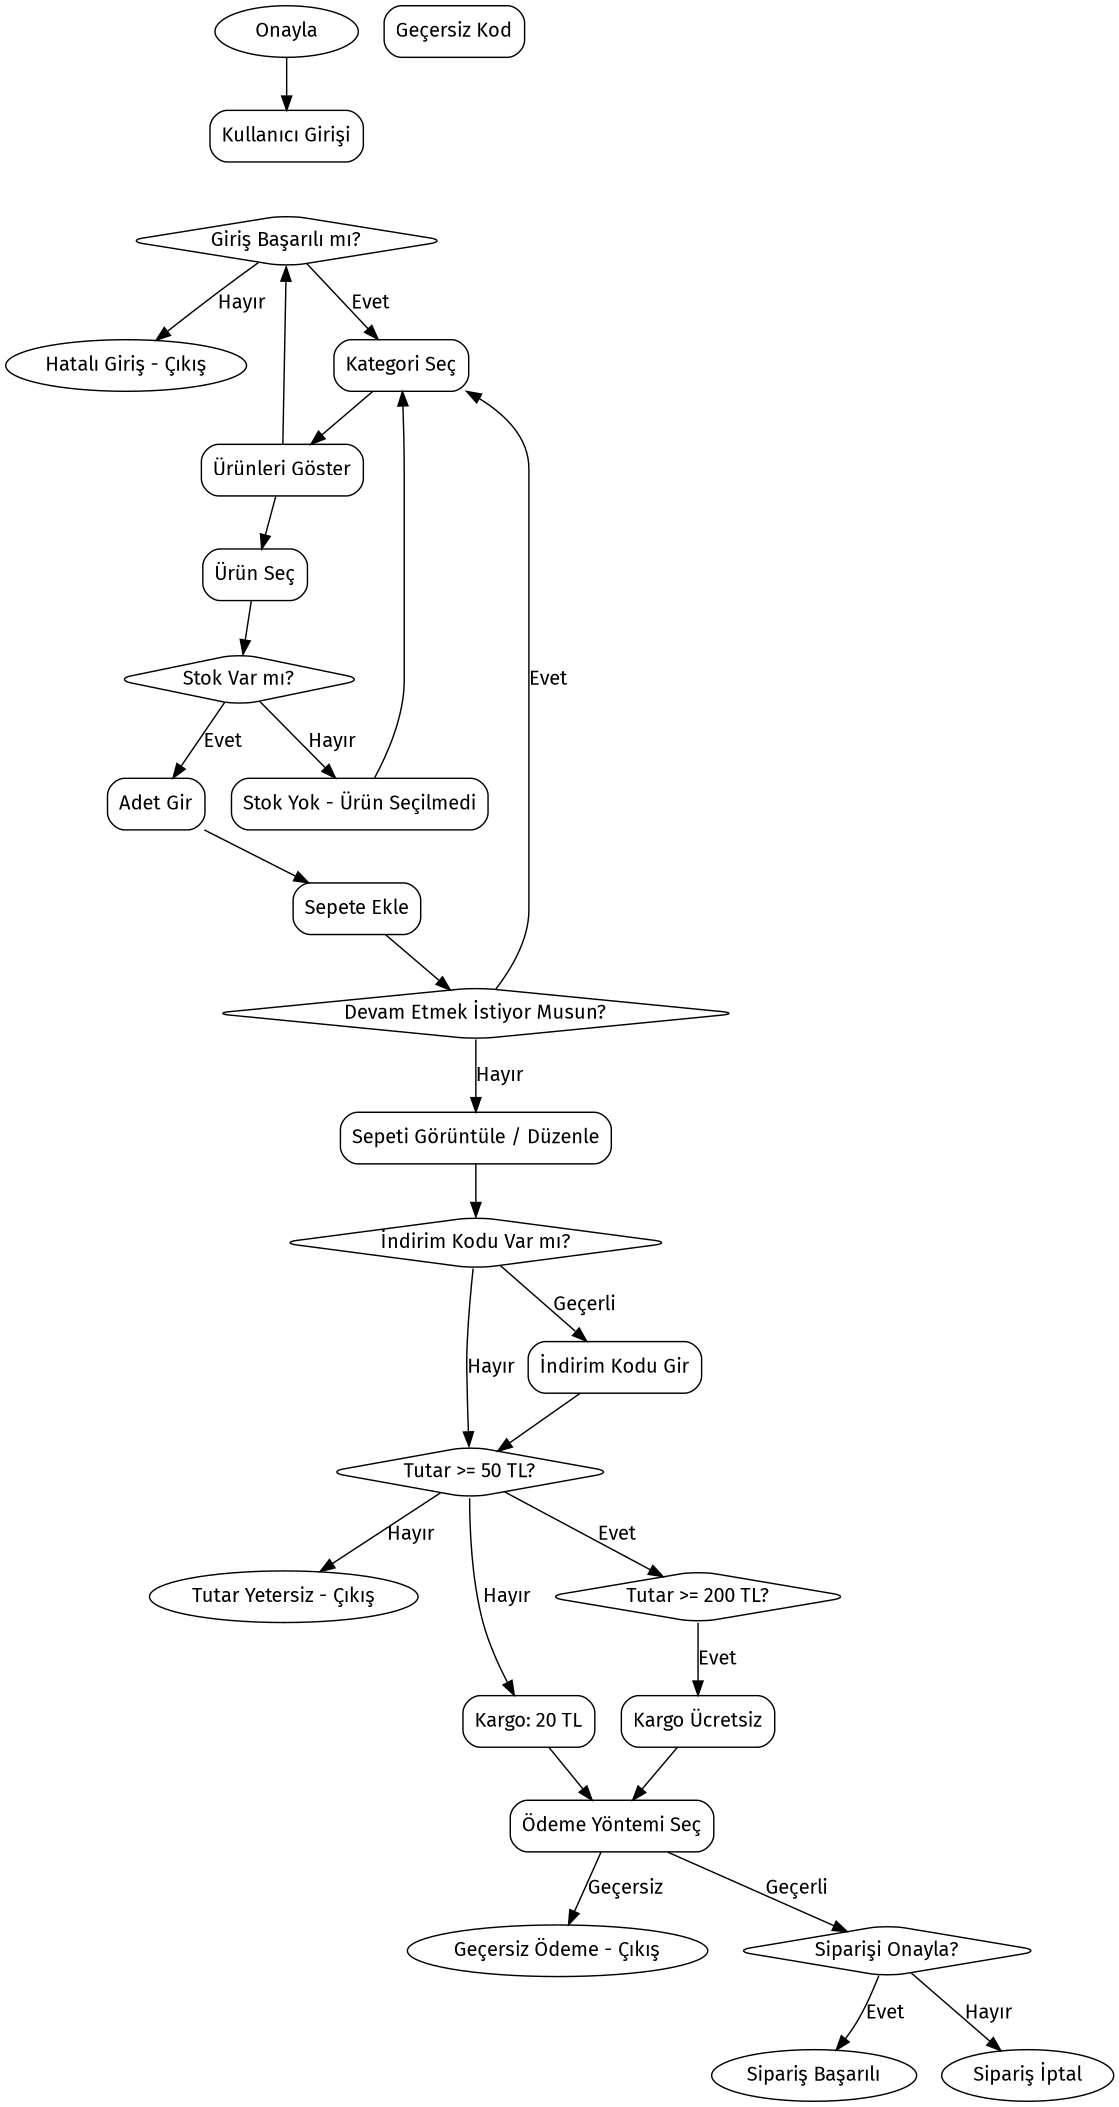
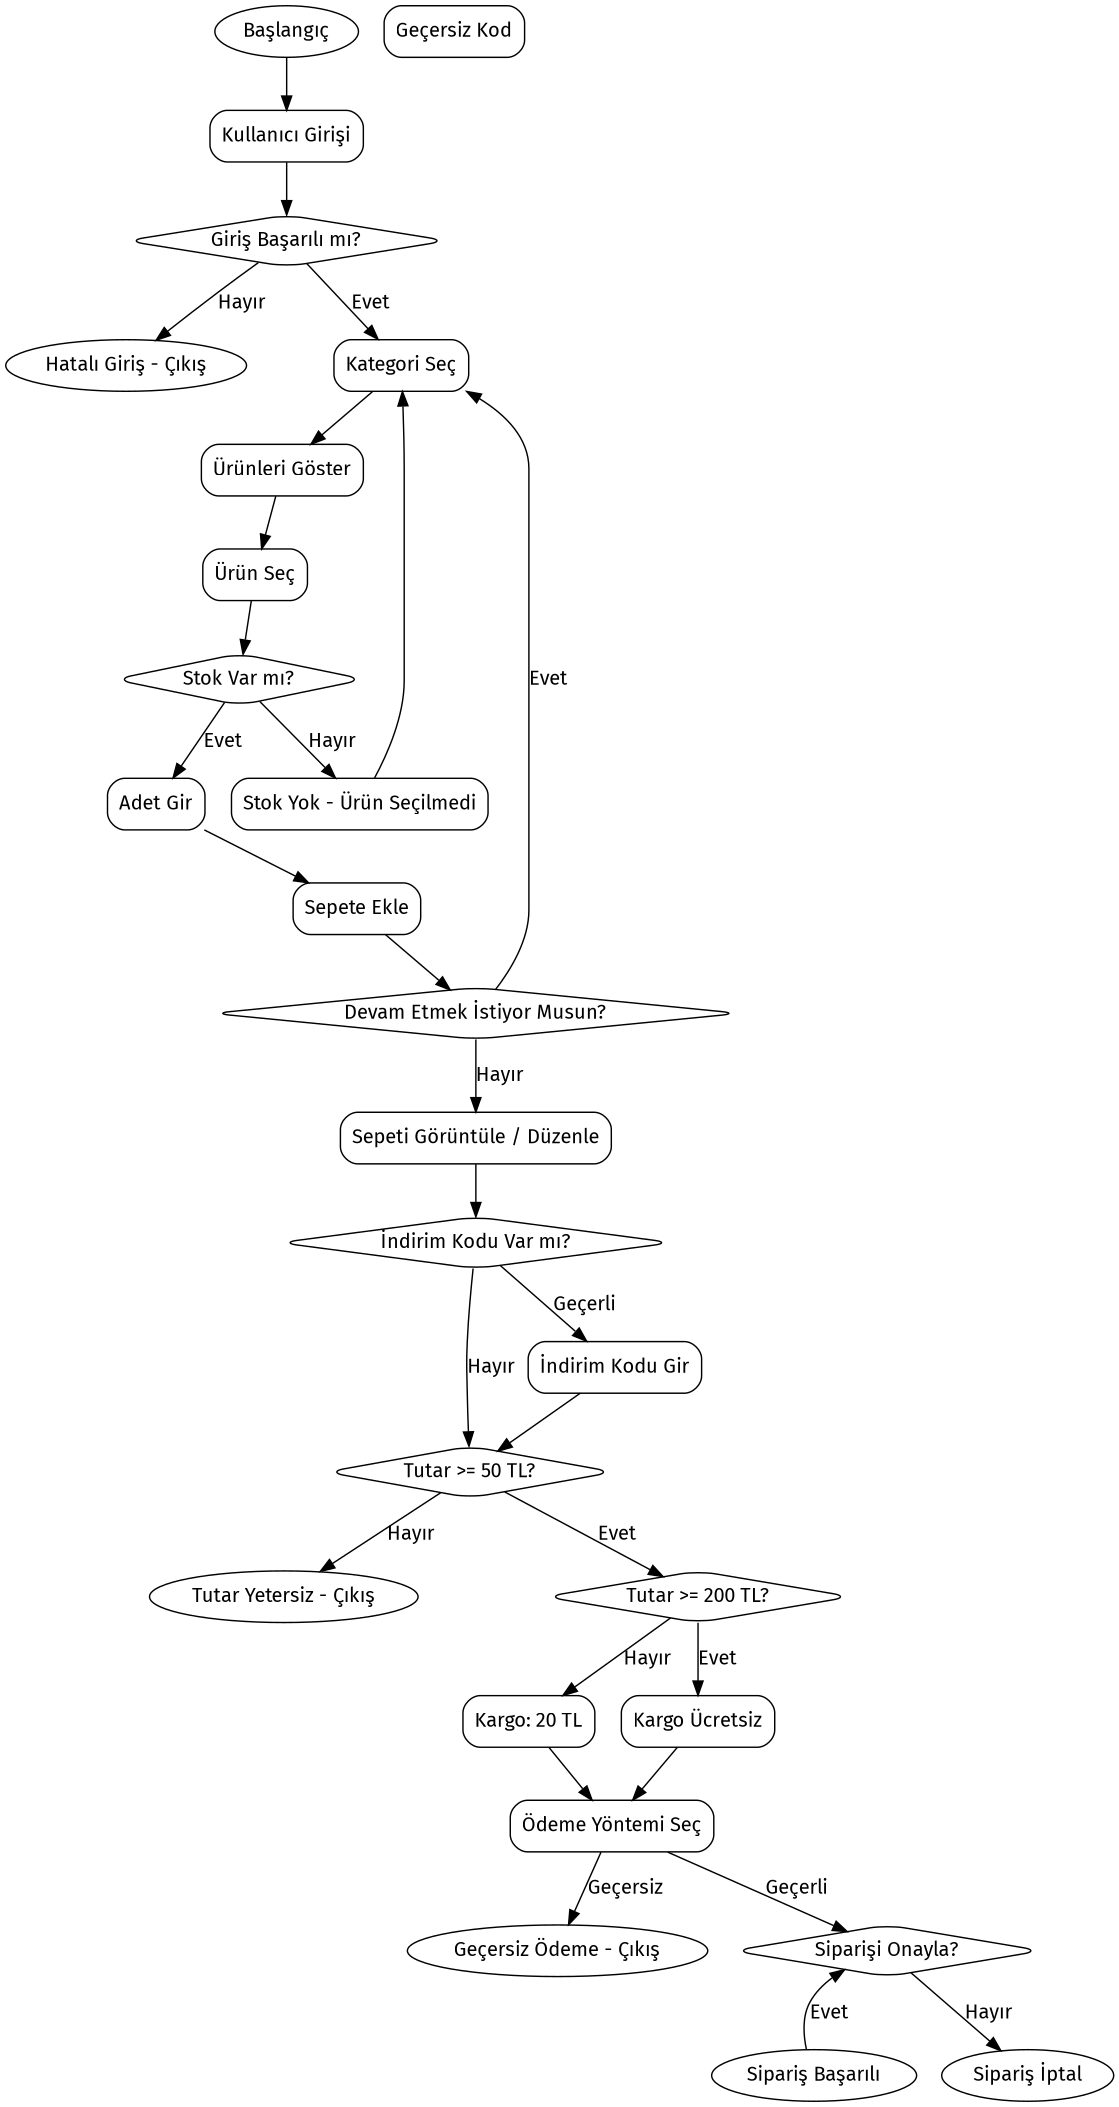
(287, 32) -> (287, 32)
(284, 363) -> (287, 181)
(477, 1593) -> (623, 1653)
(864, 2008) -> (807, 2009)
